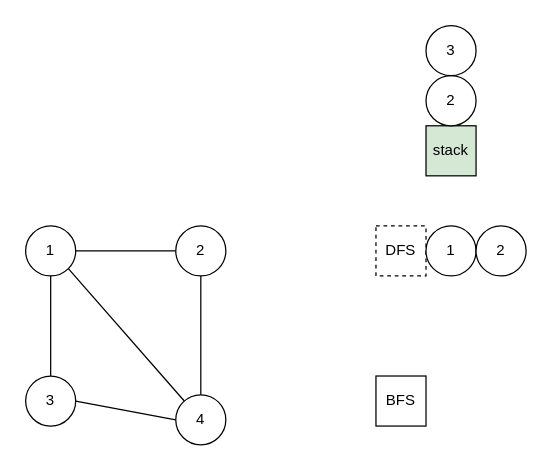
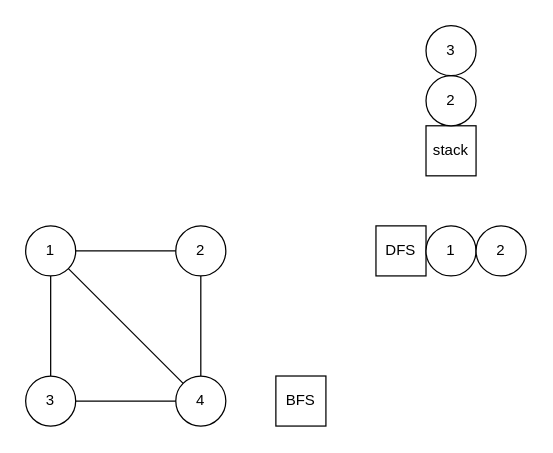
(451, 151) -> (451, 151)
(401, 251) -> (401, 251)
(401, 401) -> (301, 401)
(201, 419) -> (201, 401)
